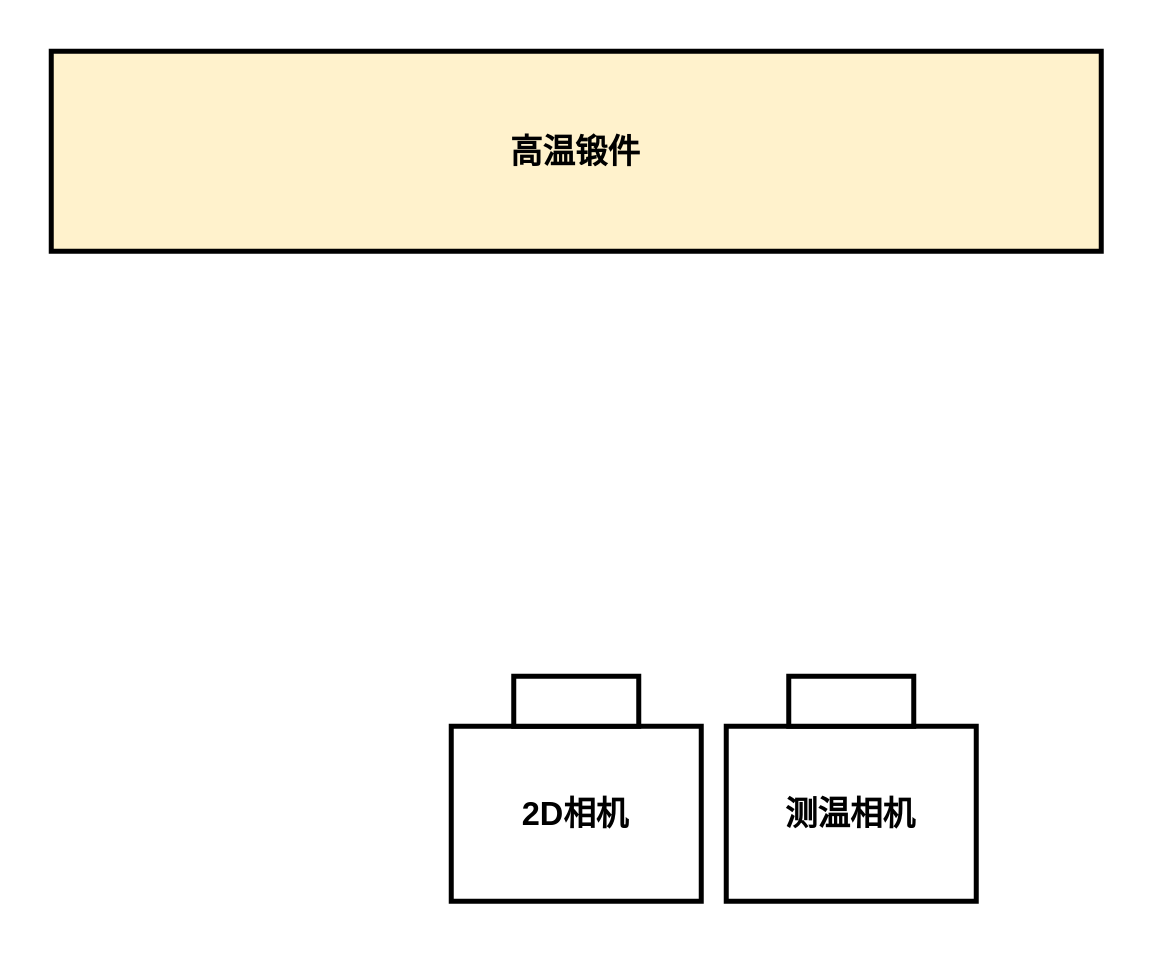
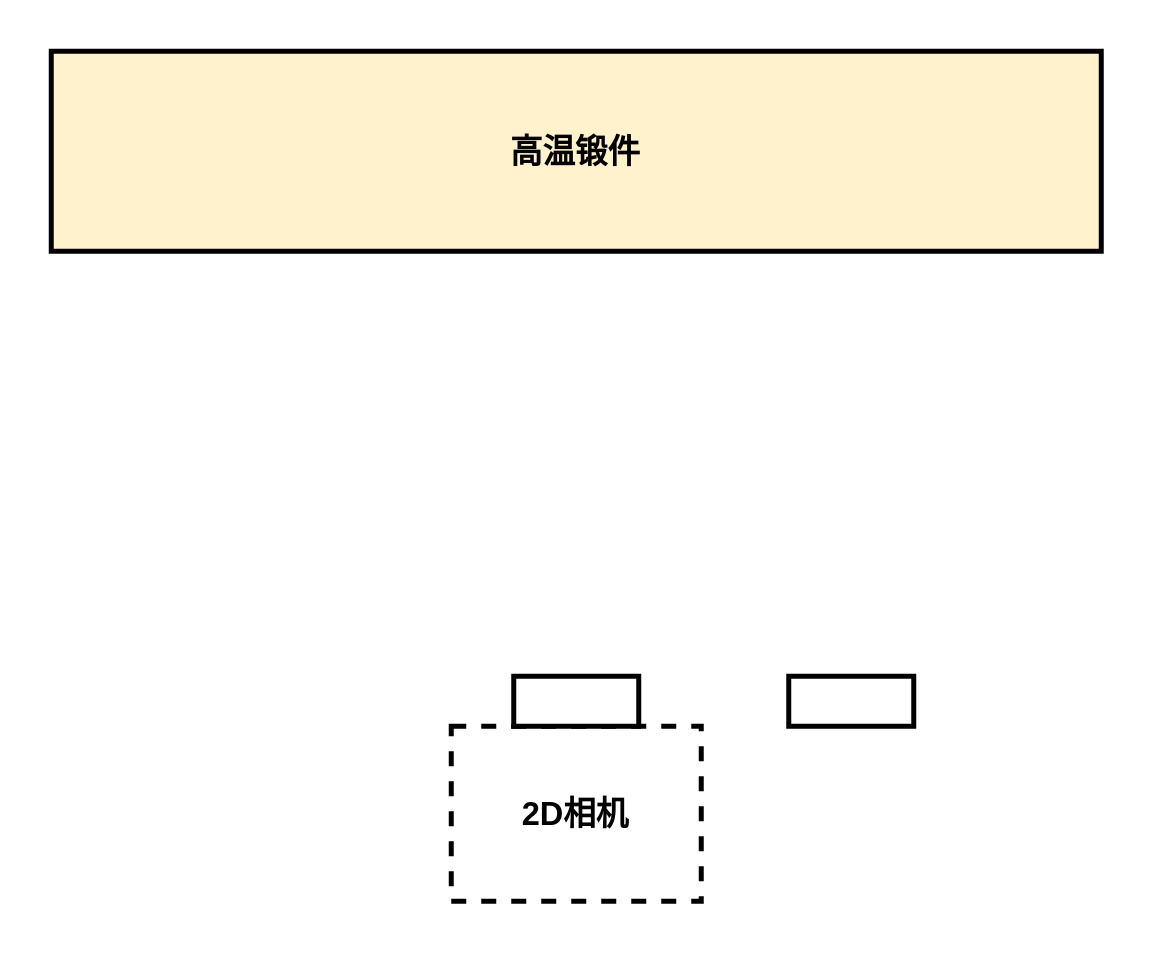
(576, 814) -> (576, 814)
(851, 814) -> none
